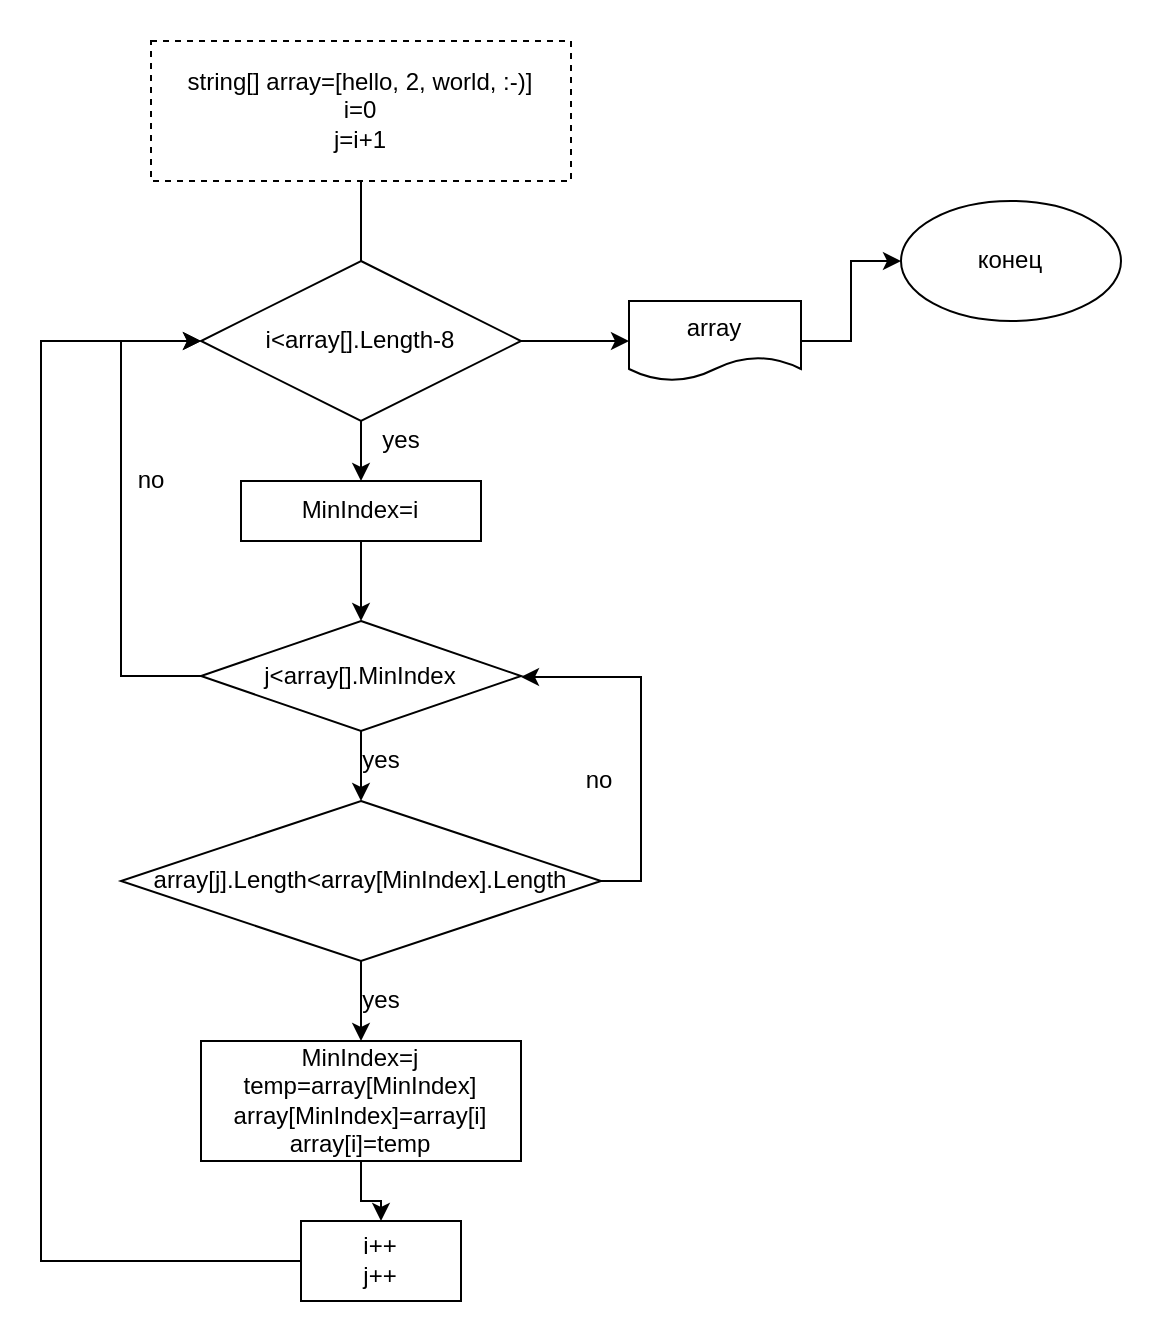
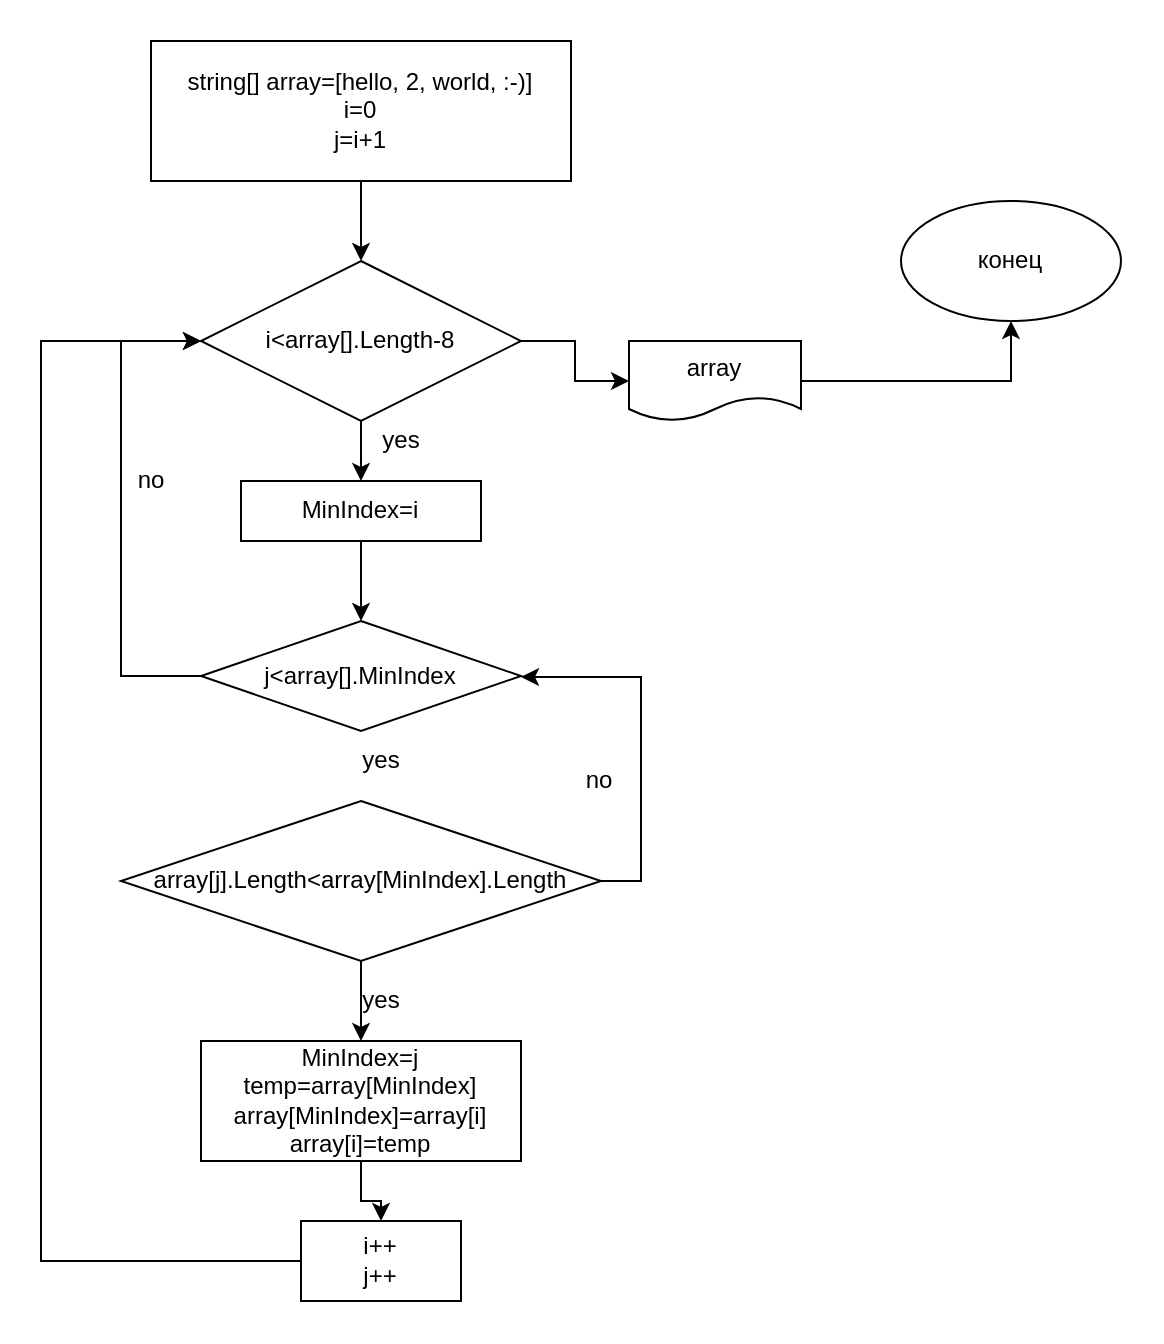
(361, 111) -> (361, 111)
(361, 251) -> (361, 246)
(715, 341) -> (715, 381)
(361, 769) -> none
